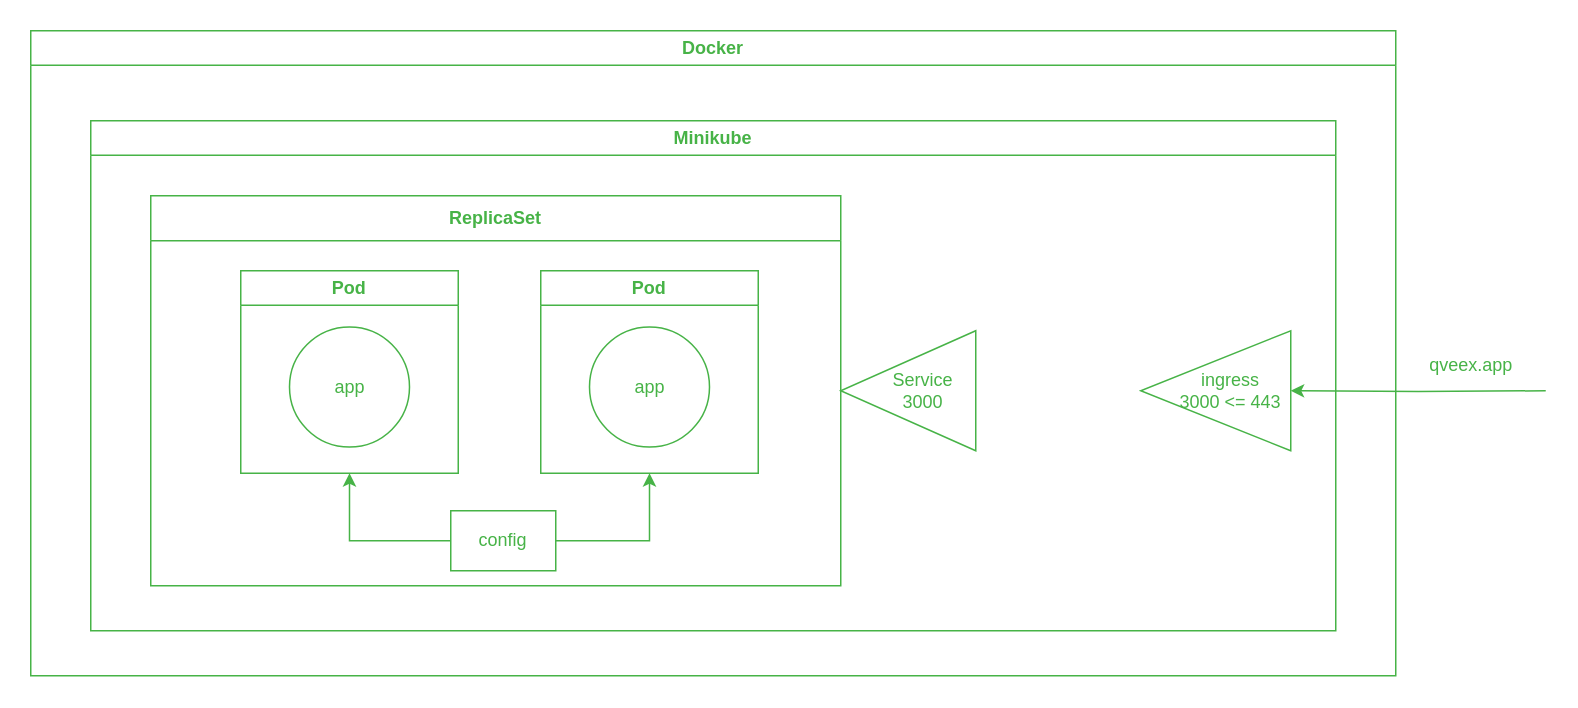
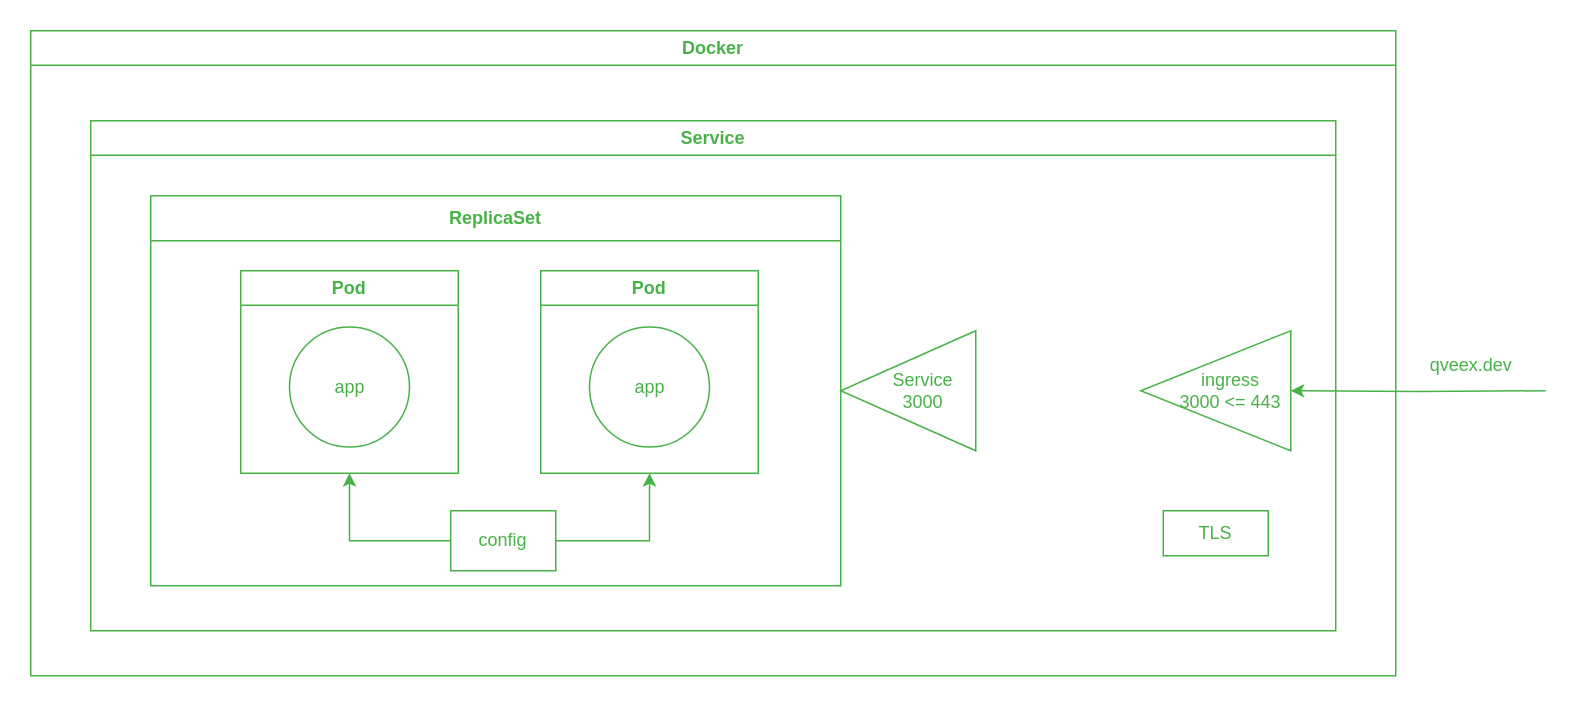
(713, 139) -> (713, 139)
(1472, 365) -> (1472, 365)
none -> (1216, 533)
